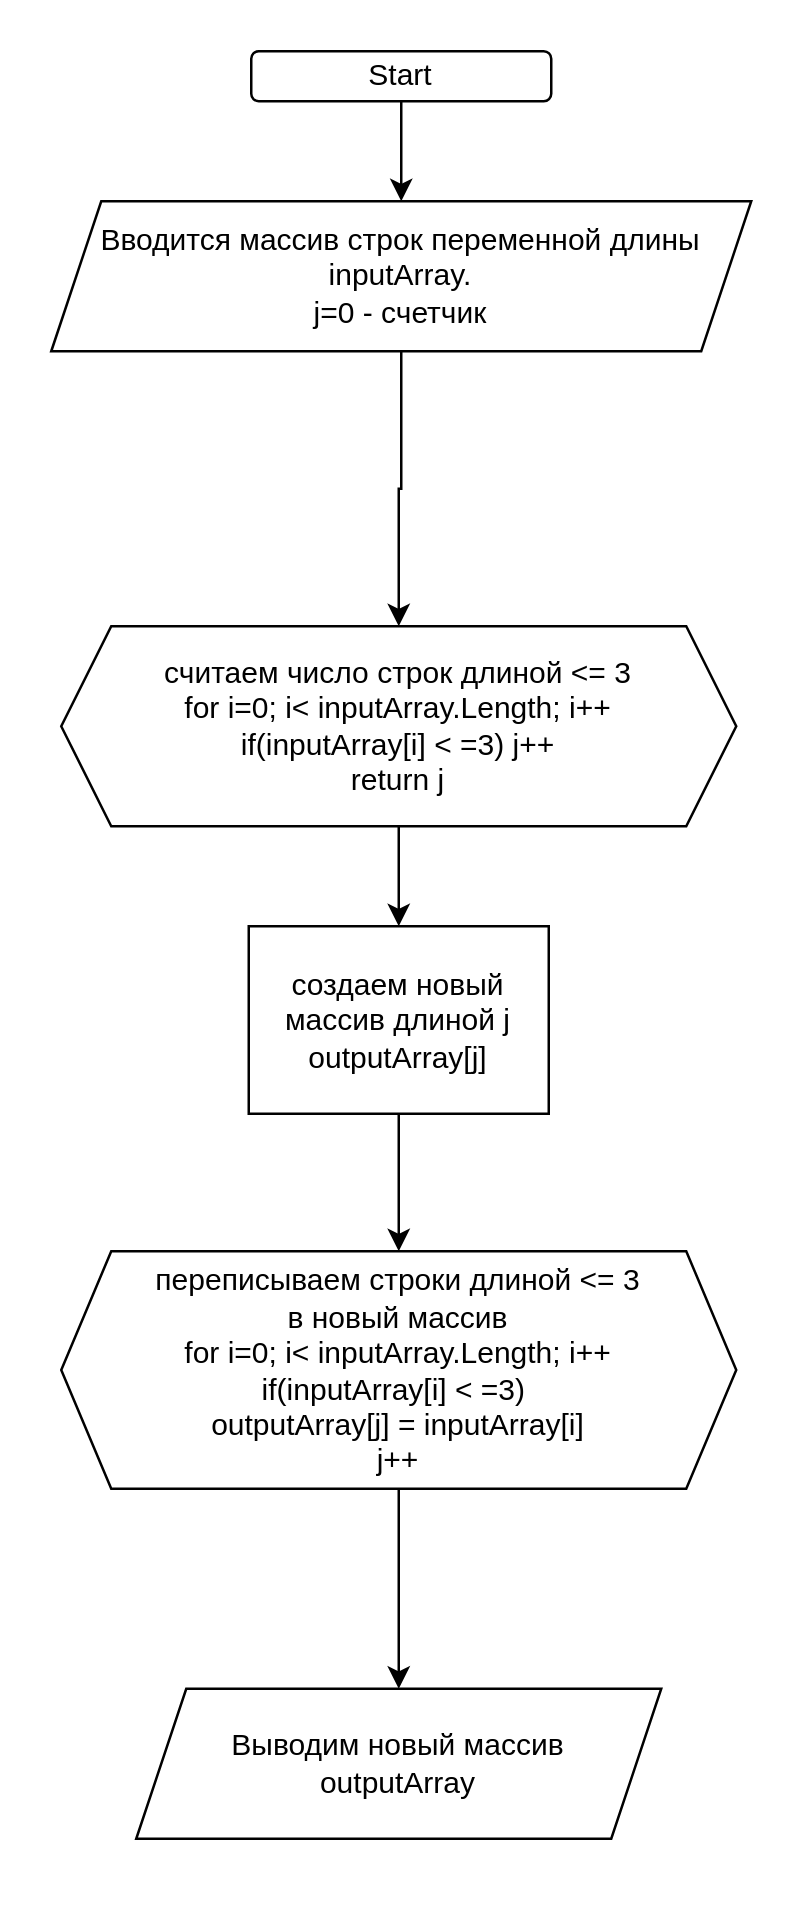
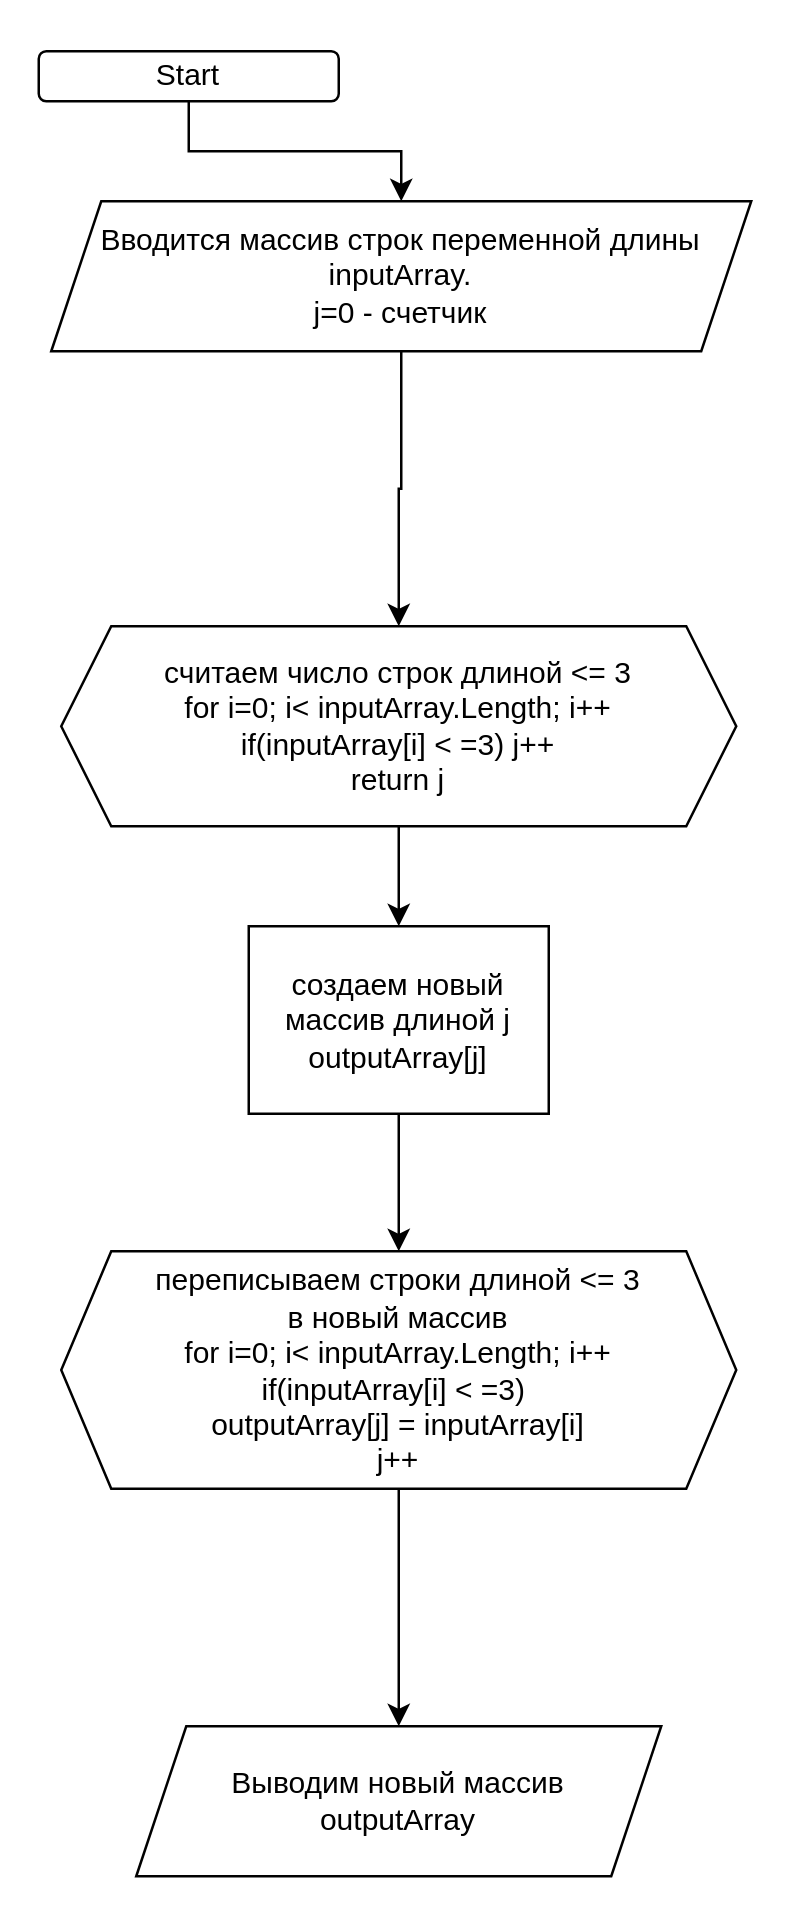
(401, 76) -> (189, 76)
(399, 1764) -> (399, 1801)
